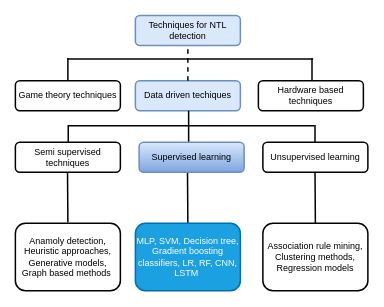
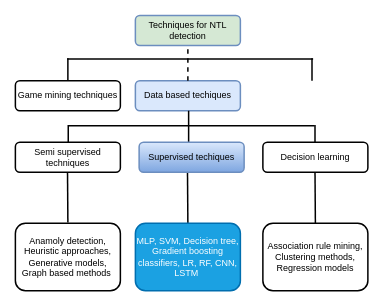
(188, 30) -> (188, 30)
(68, 96) -> (68, 96)
(188, 96) -> (188, 96)
(311, 96) -> none
(192, 157) -> (192, 157)
(315, 157) -> (315, 157)
